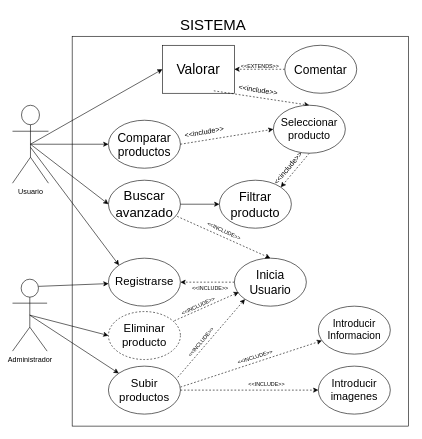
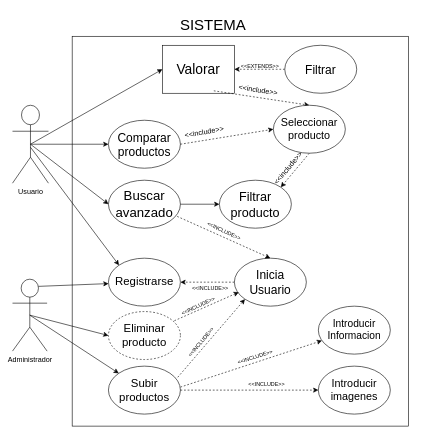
(321, 69) -> (321, 69)
